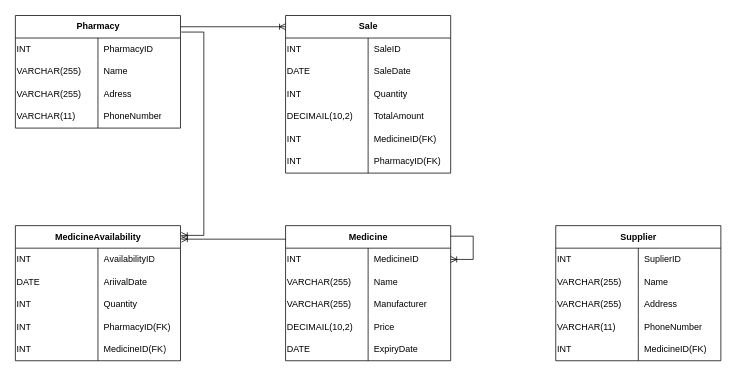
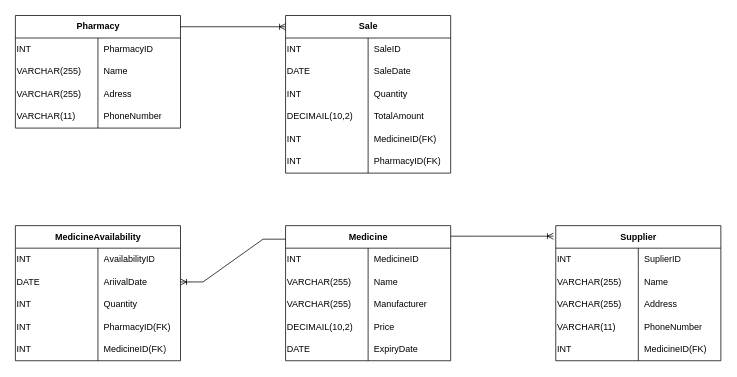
(204, 143) -> none
(223, 239) -> (232, 261)
(473, 256) -> (511, 236)
